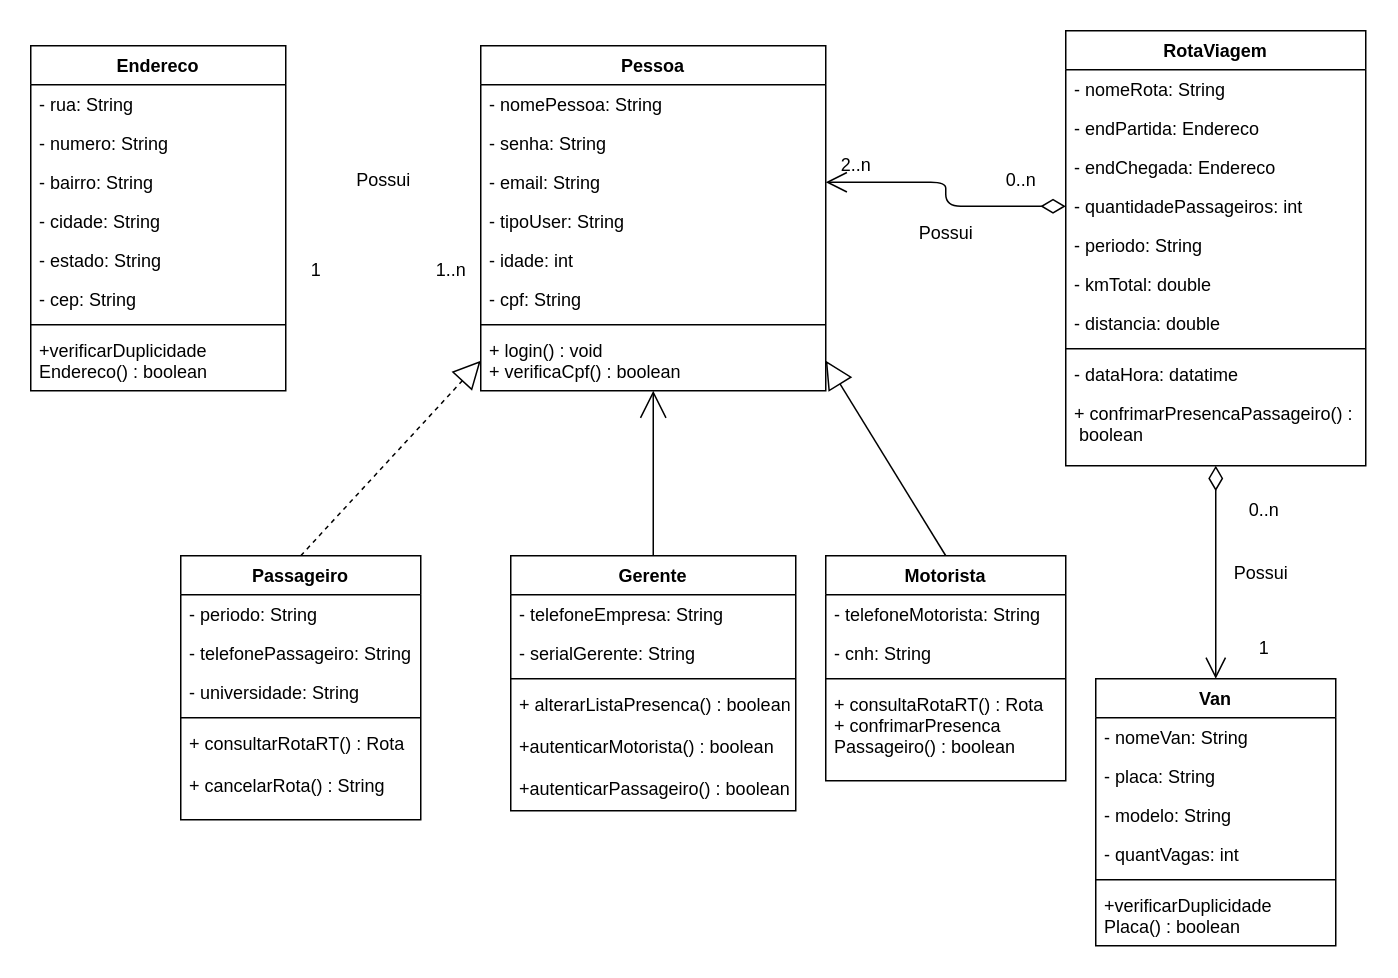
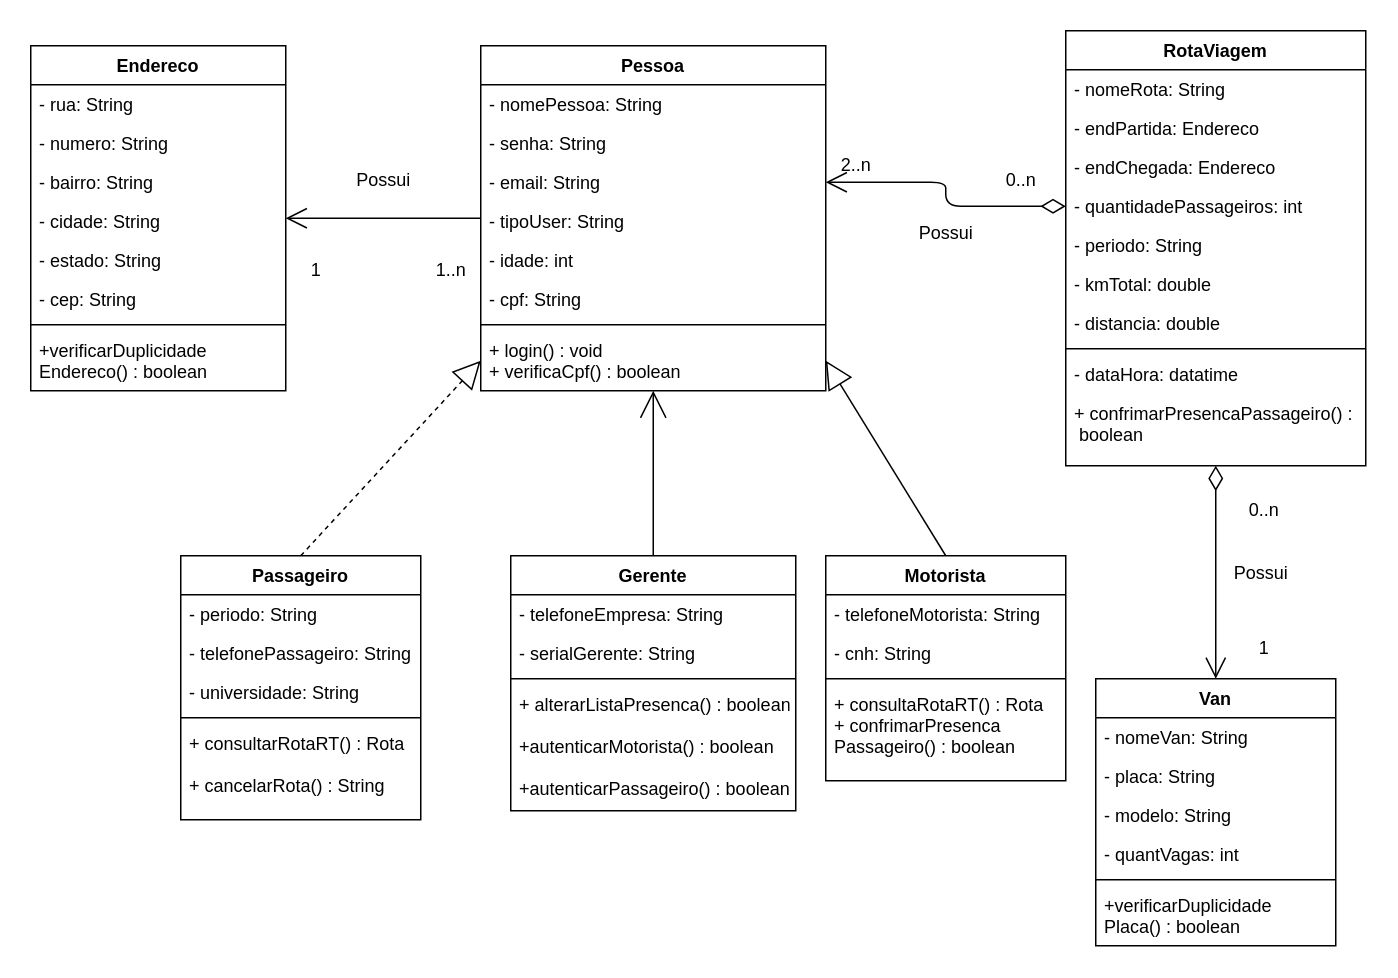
none -> (383, 218)
